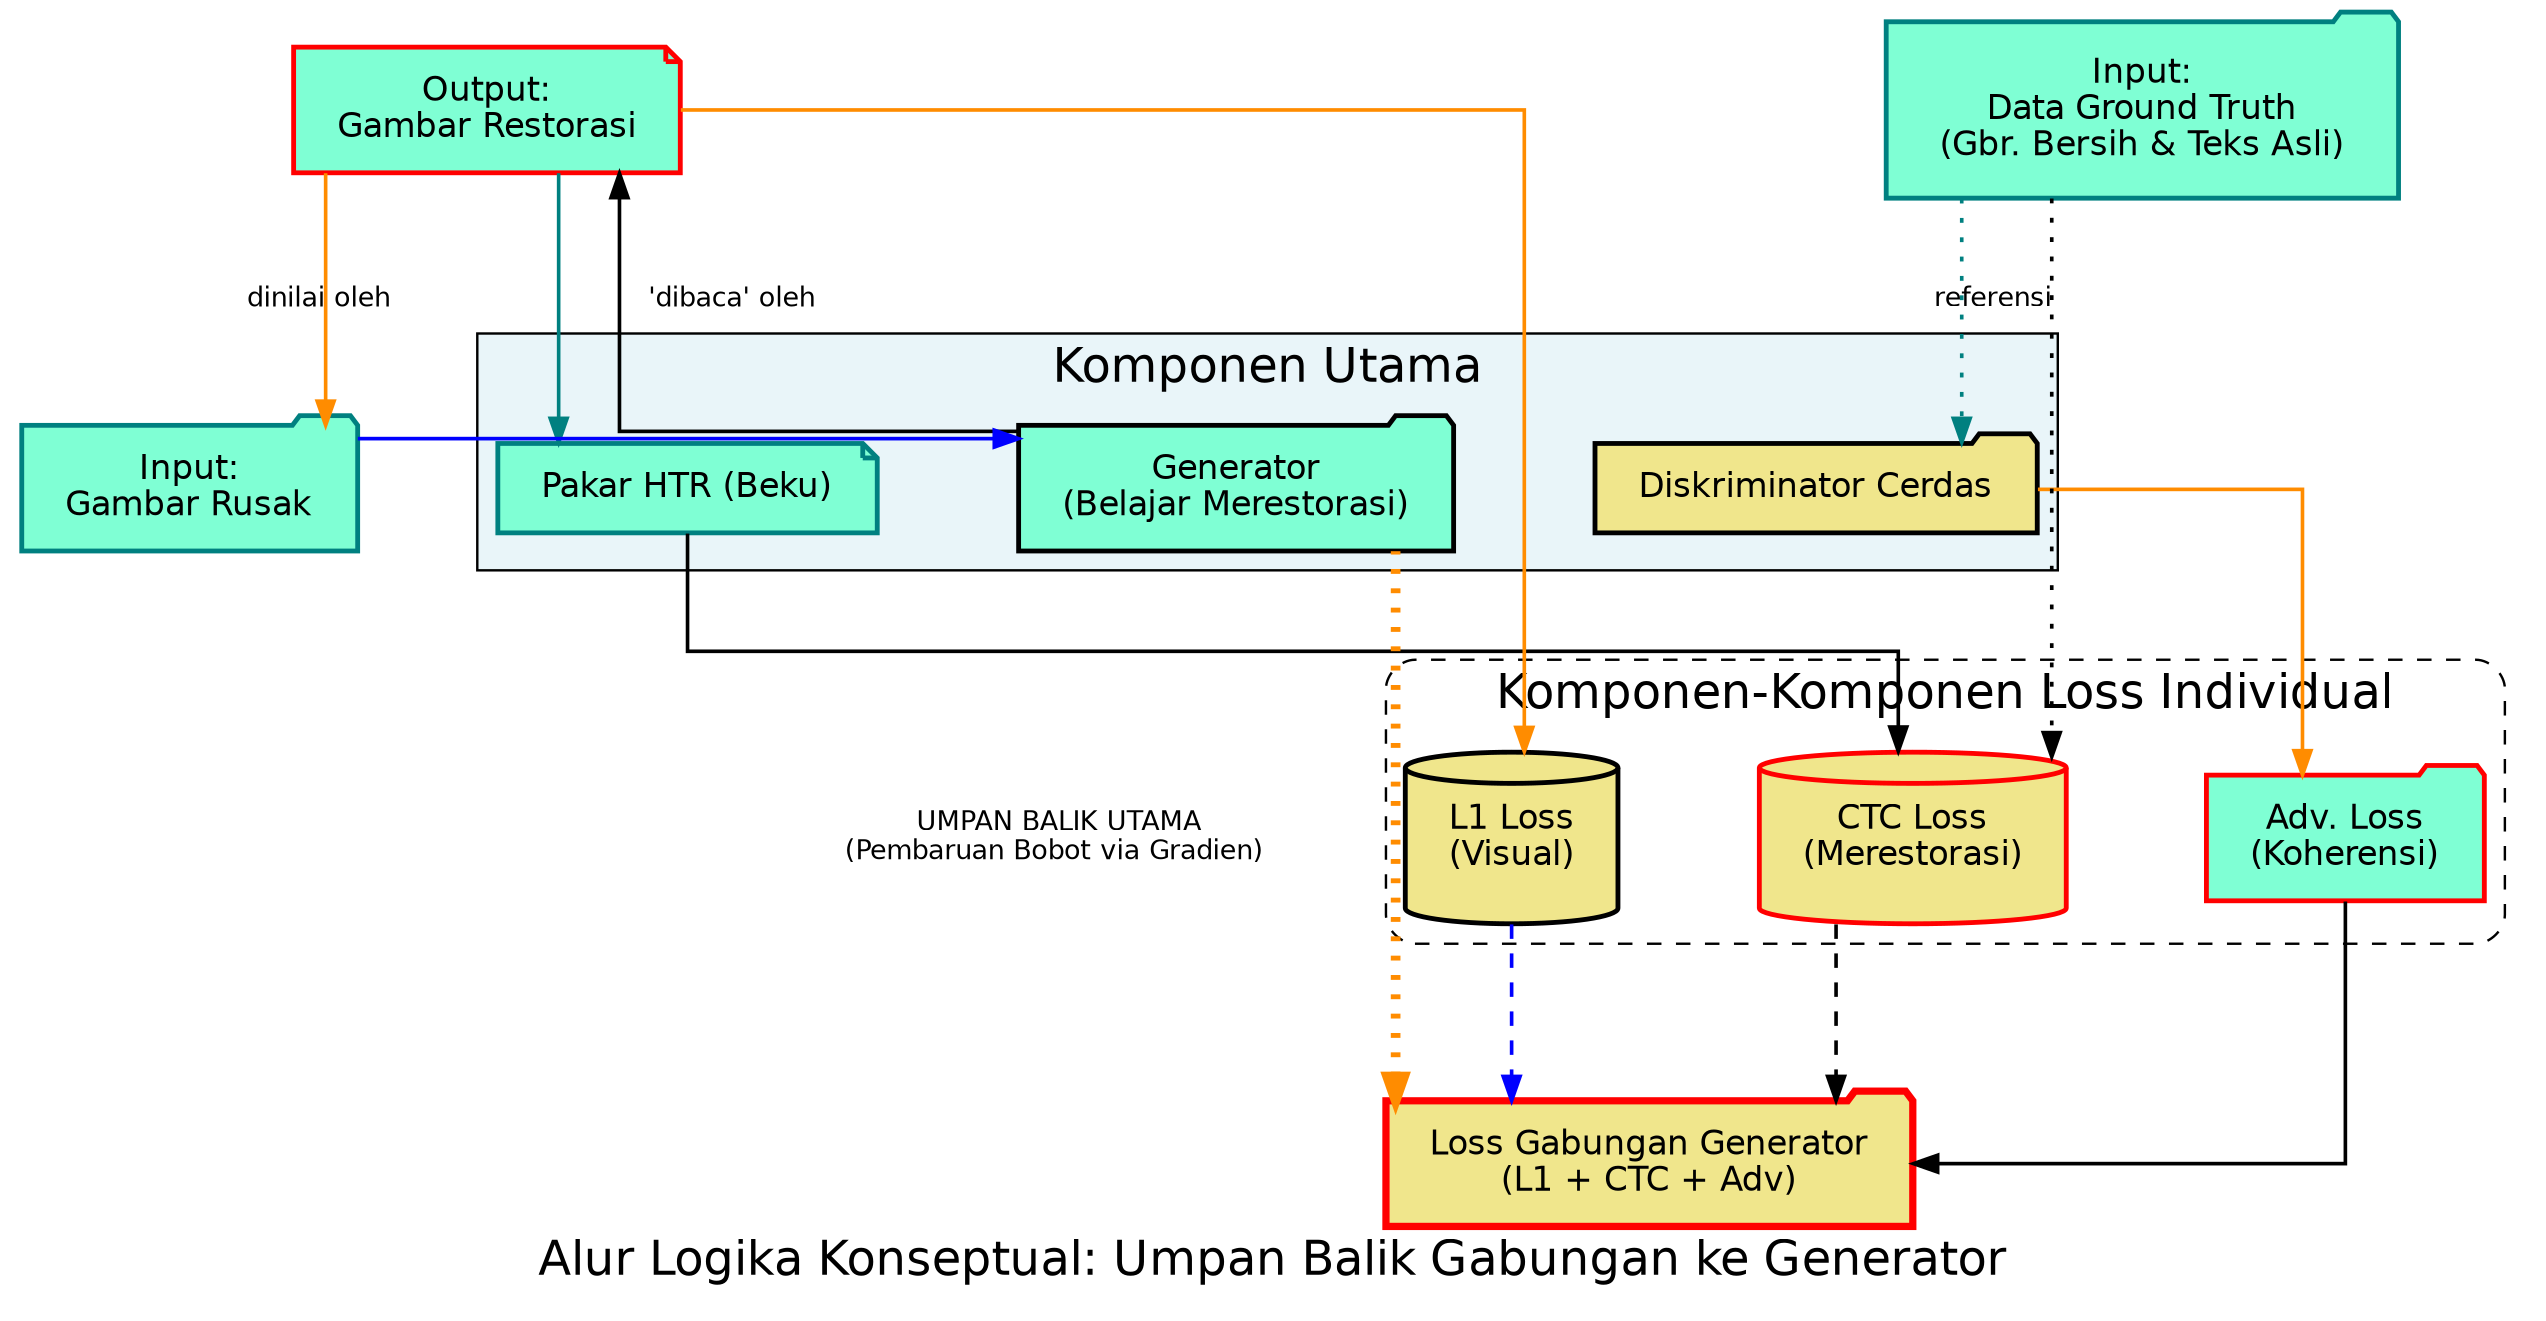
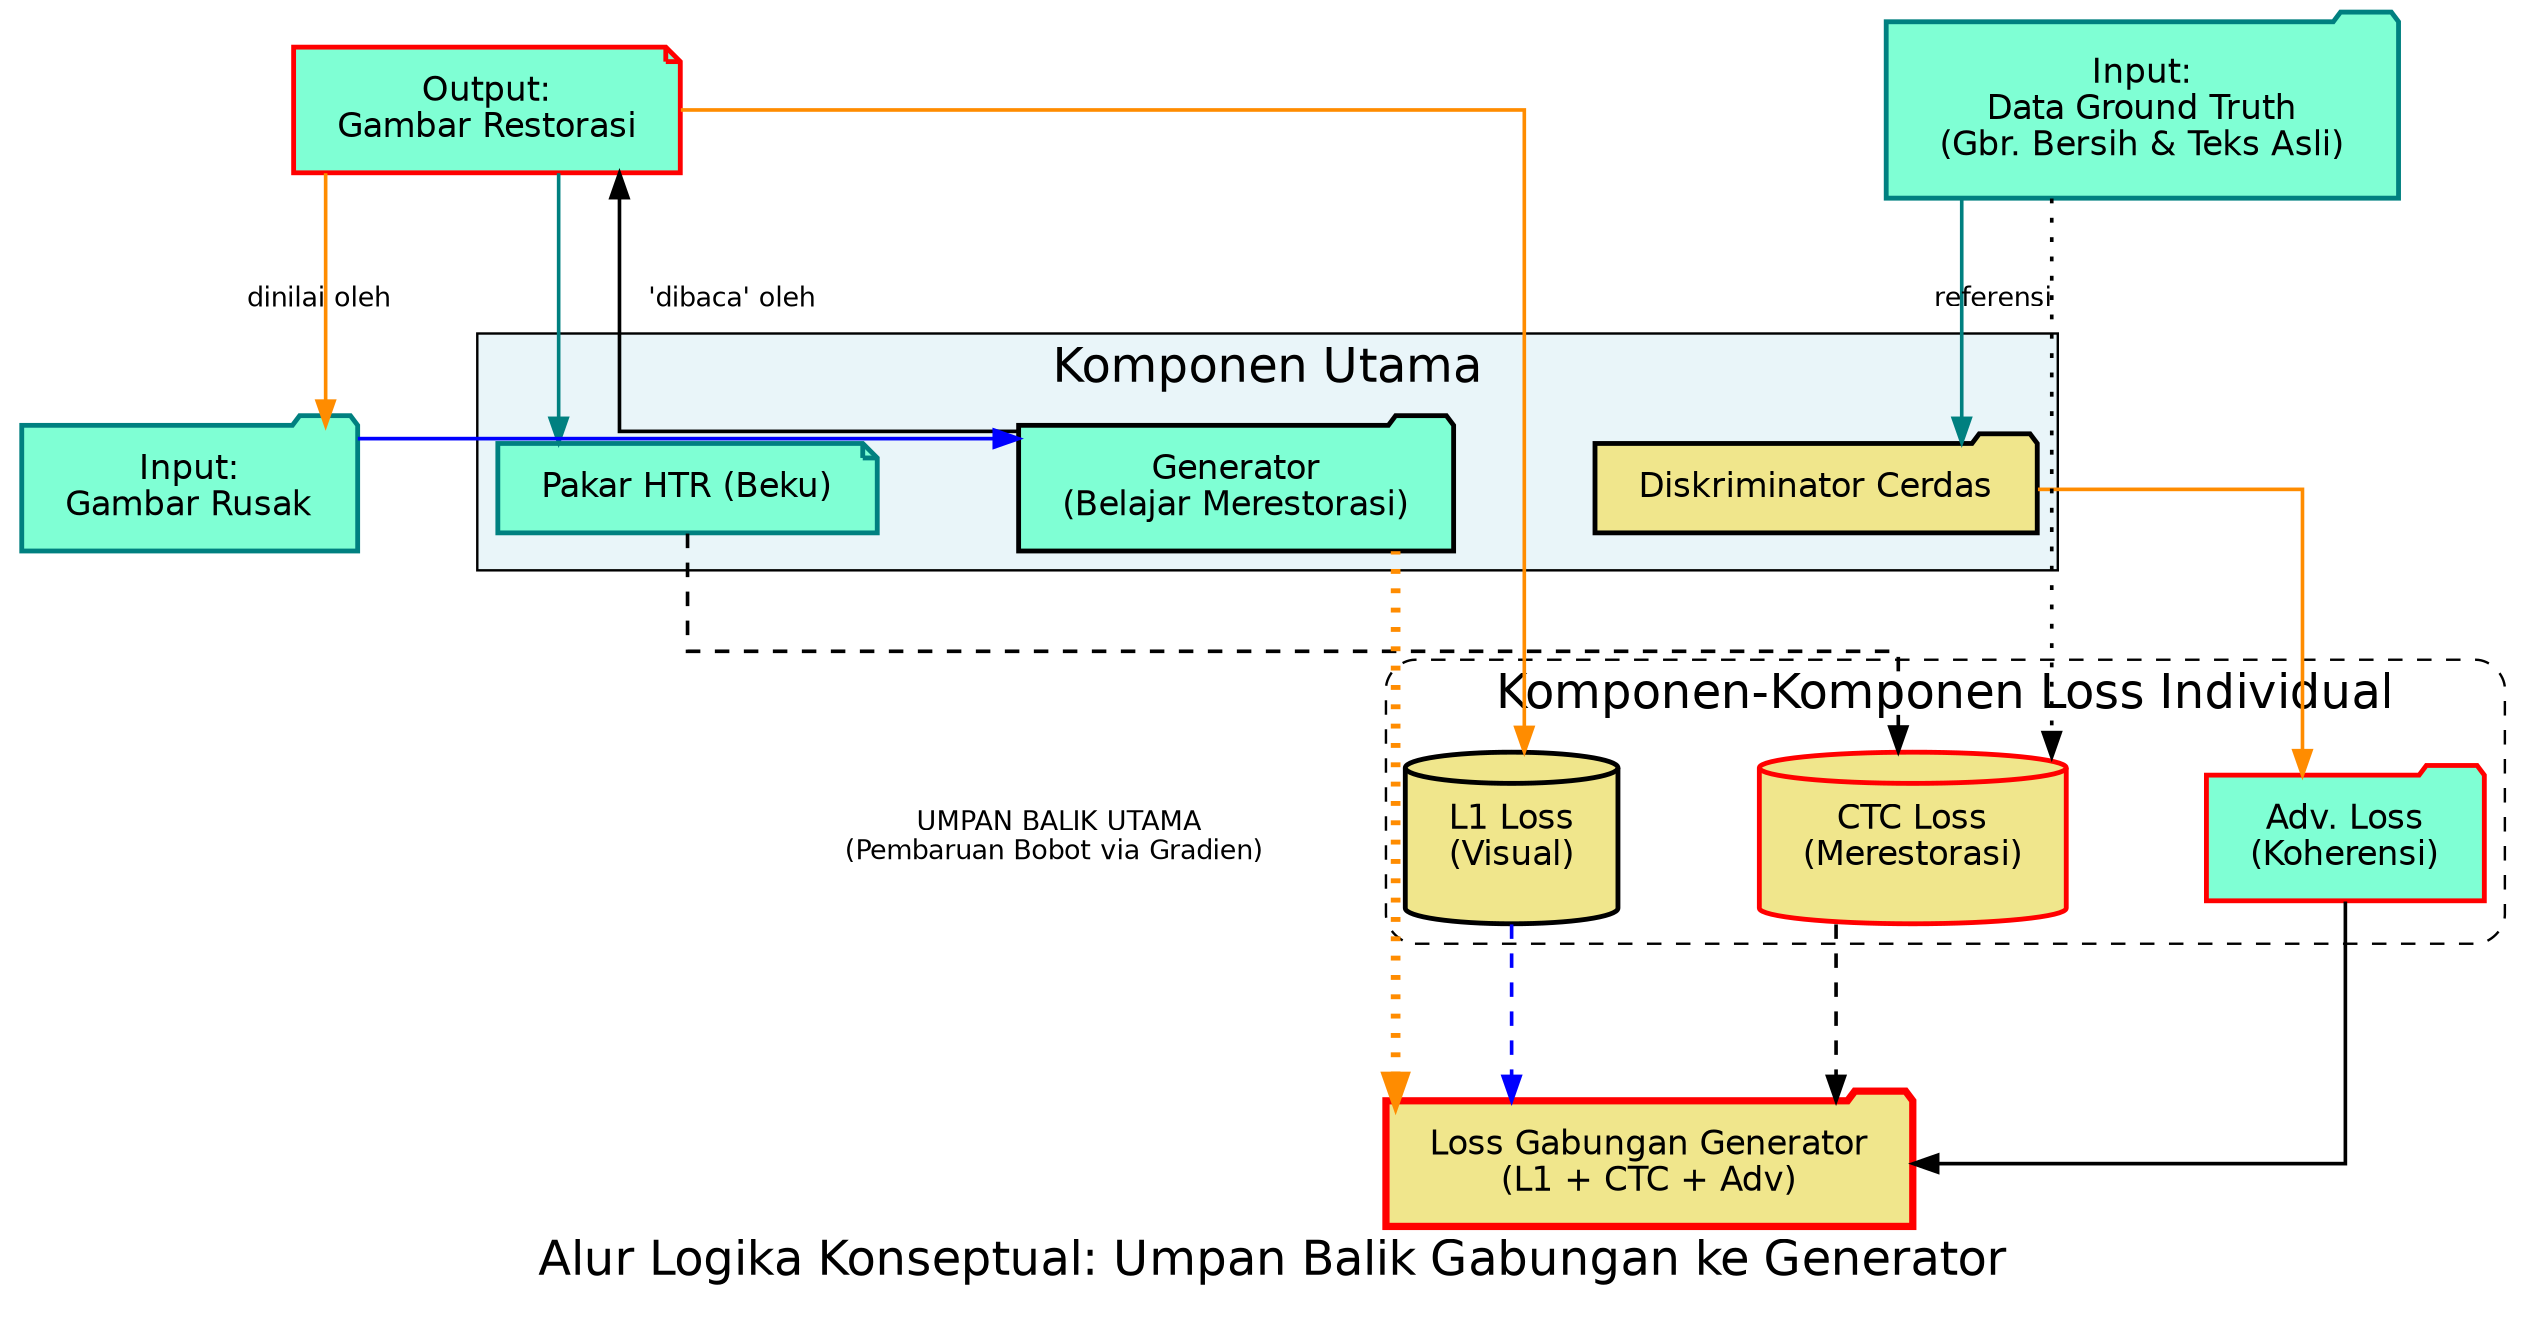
(1962, 308) -> (1962, 308)
(1272, 651) -> (1272, 651)
